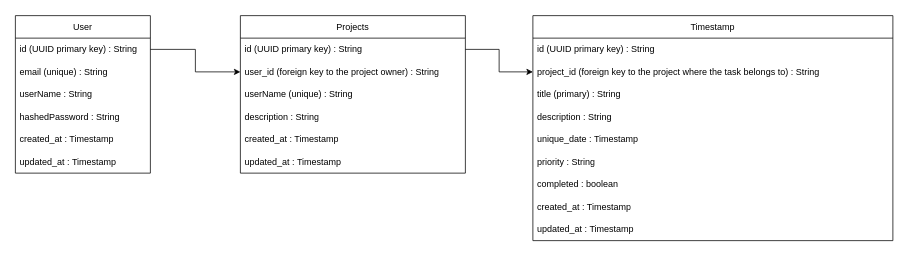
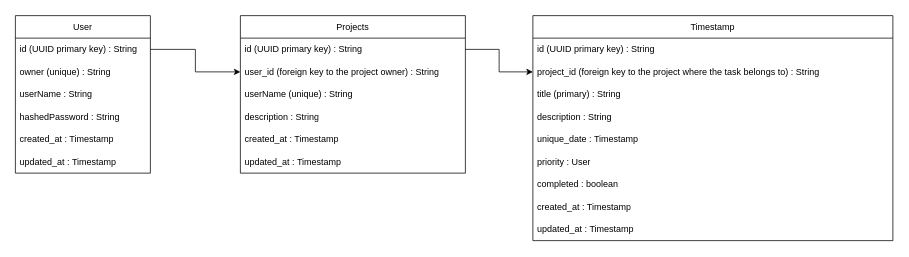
(68, 72) -> (71, 72)
(573, 162) -> (569, 162)
